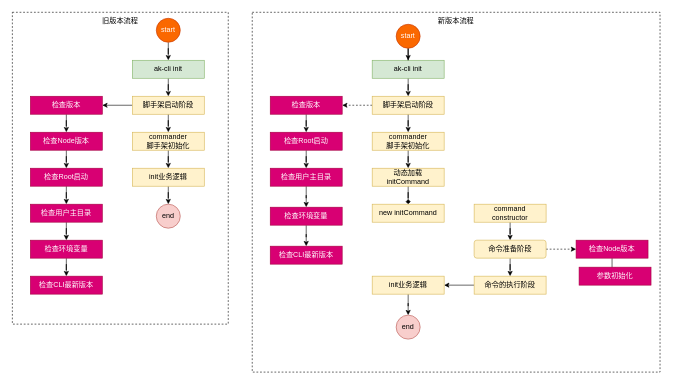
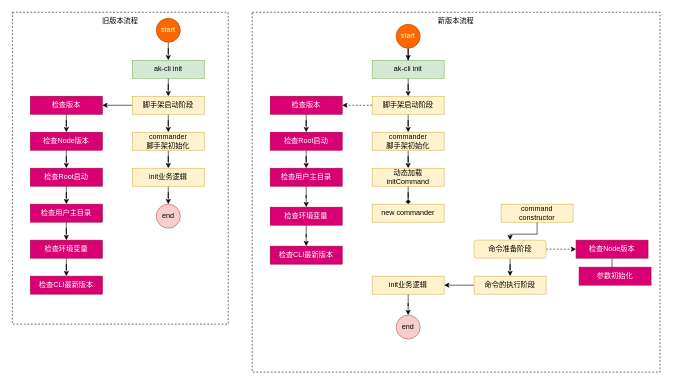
(408, 213) -> (408, 213)
(510, 213) -> (537, 213)
